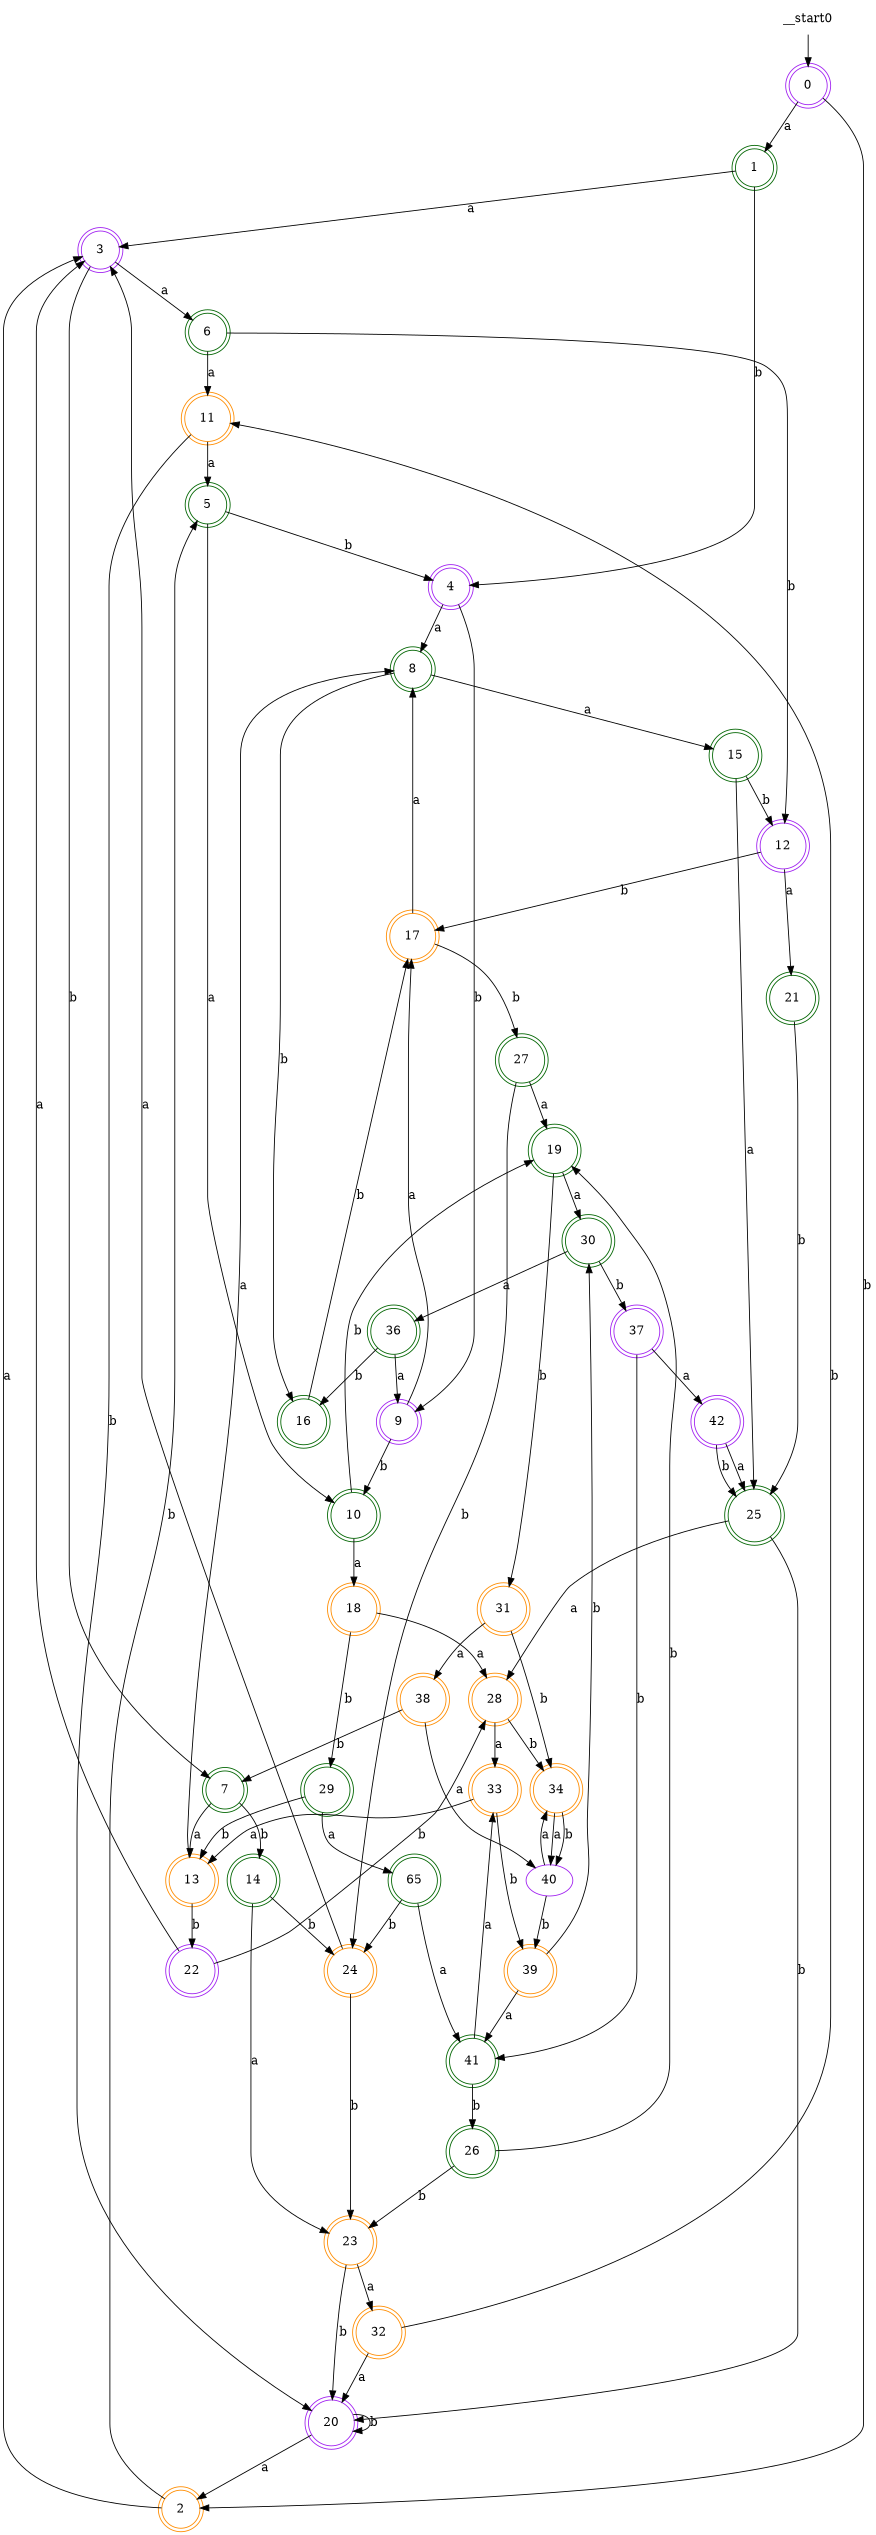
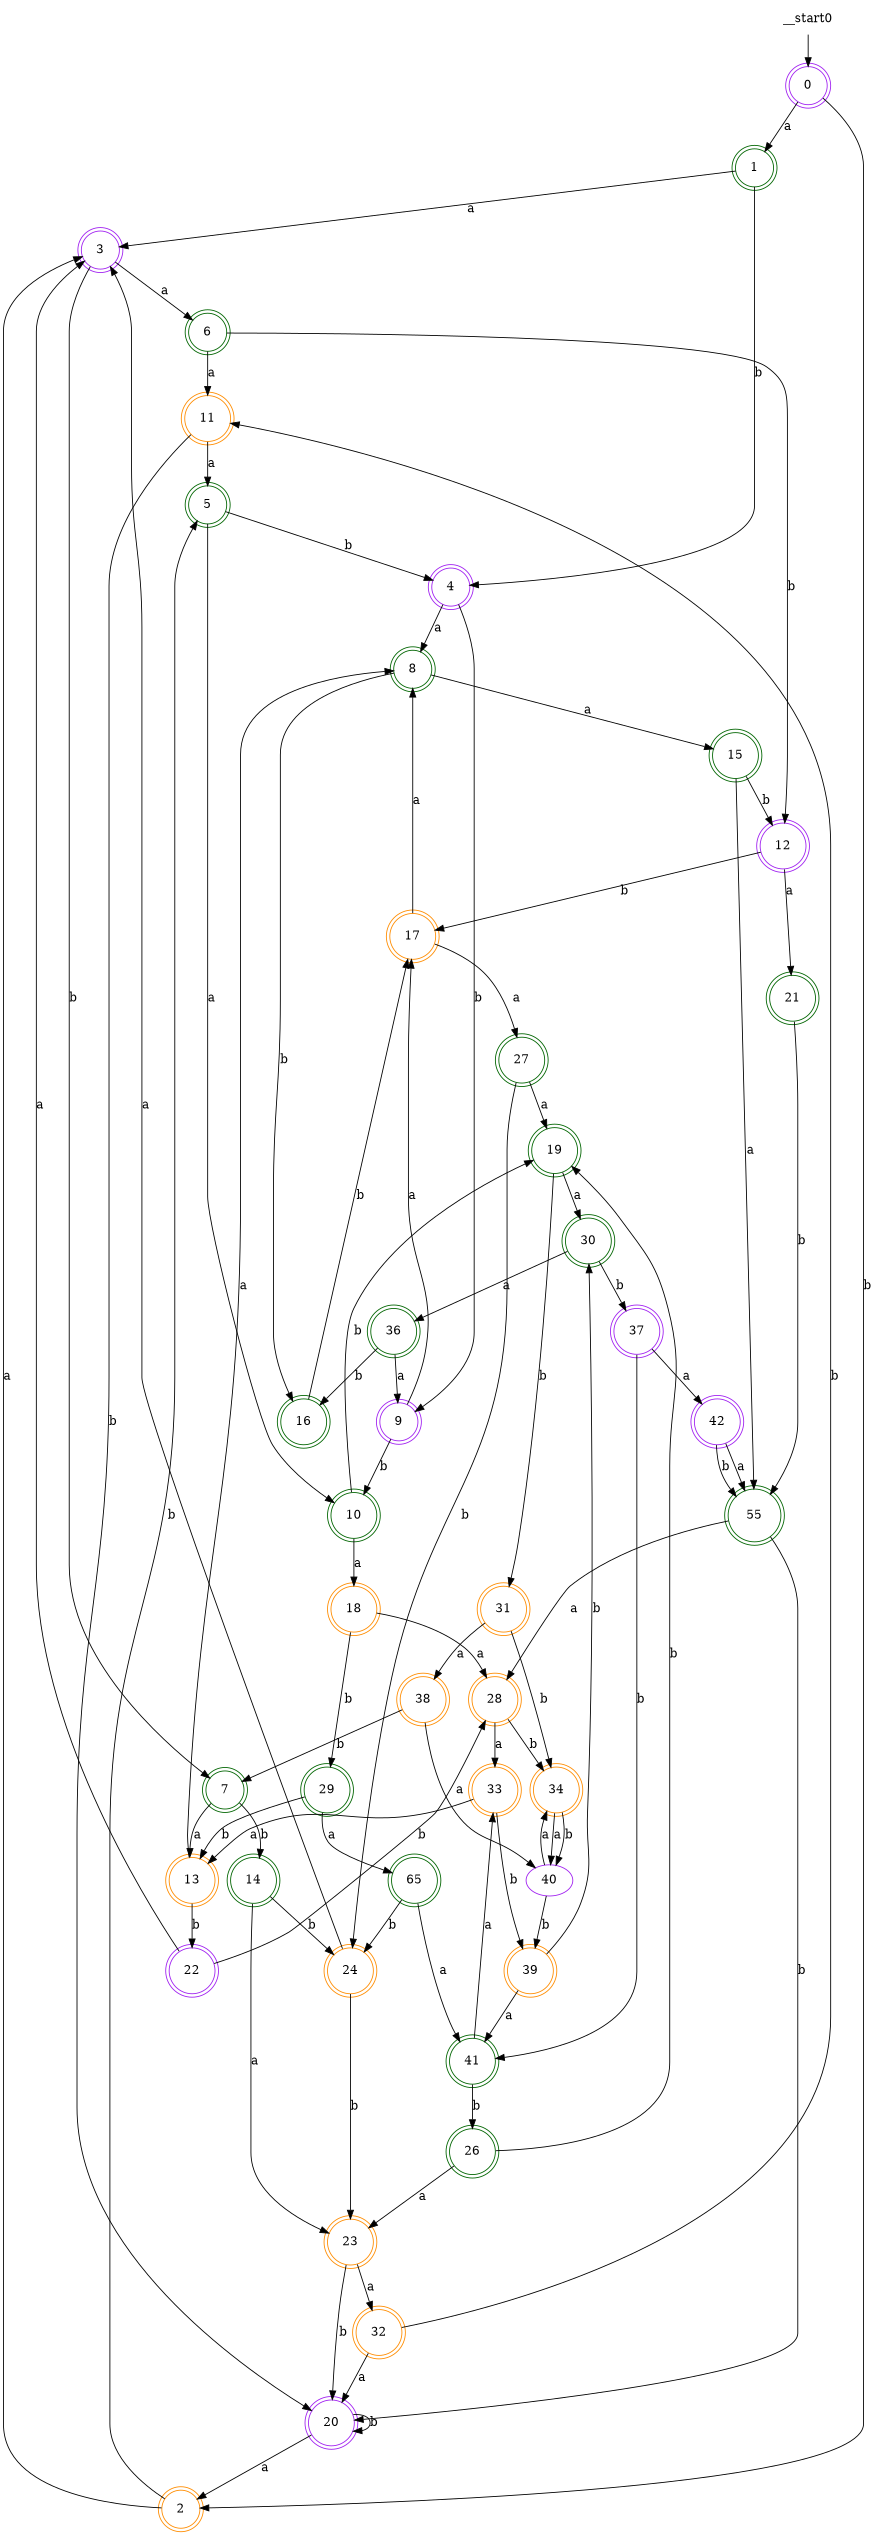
(517, 998) -> (517, 998)
(755, 1515) -> (755, 1515)
(423, 2197) -> (423, 2197)
